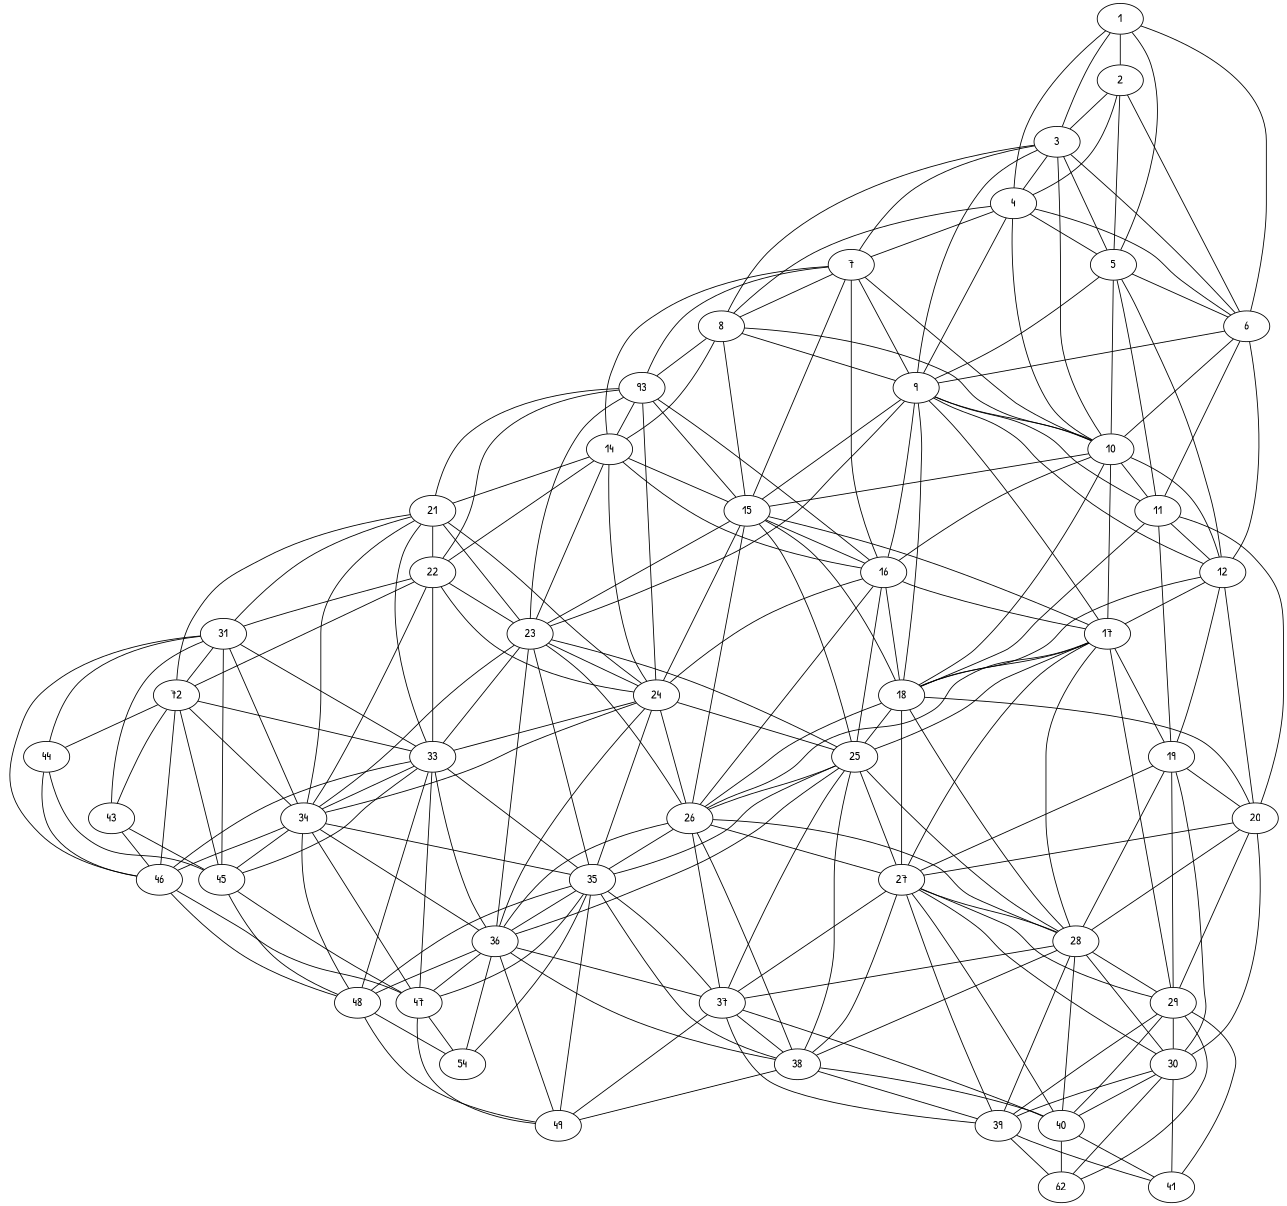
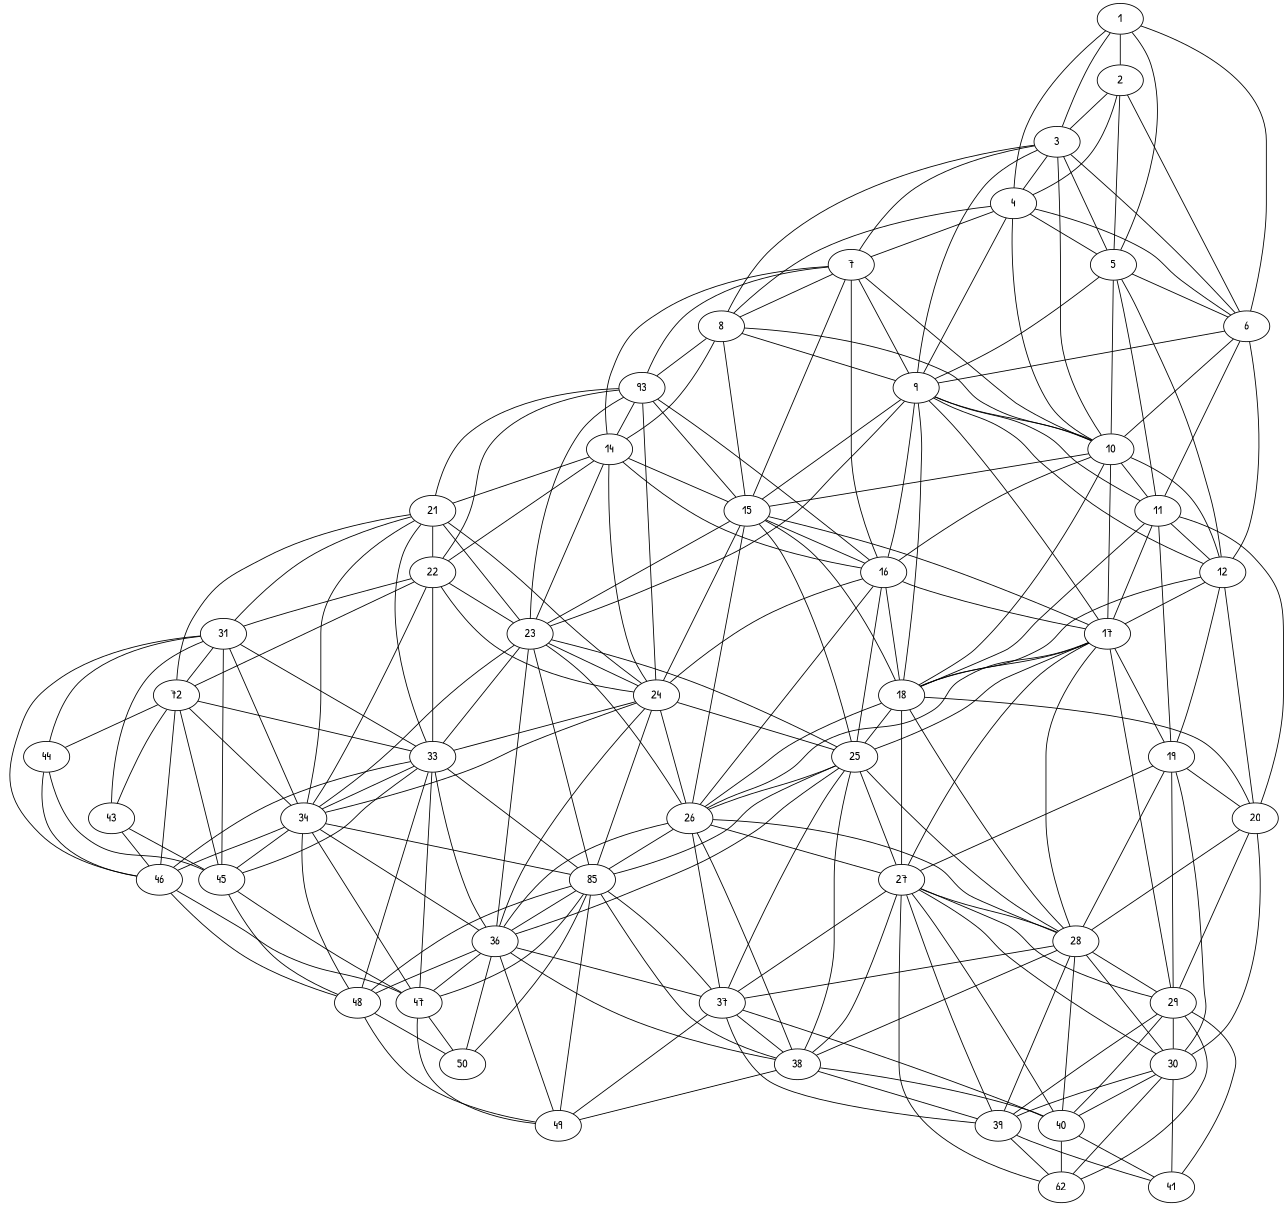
none -> (1133, 572)
(1078, 849) -> (903, 1086)
(592, 880) -> (592, 880)
(463, 1064) -> (463, 1064)
